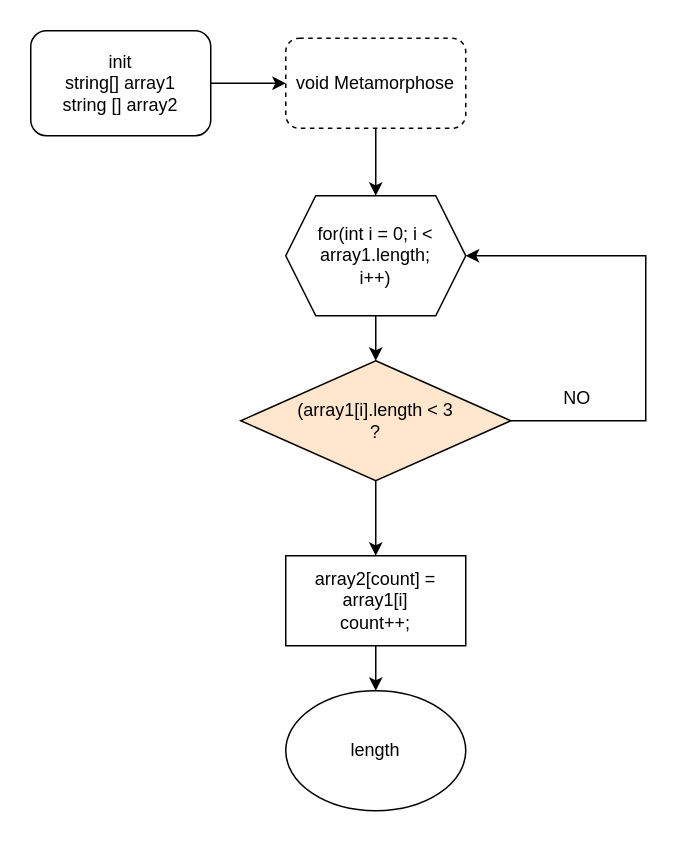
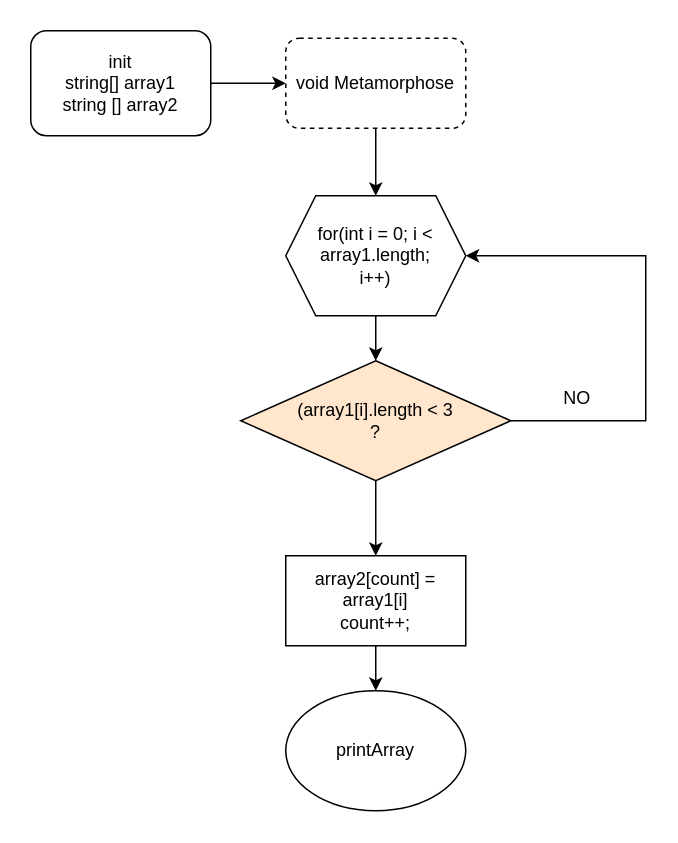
(376, 751) -> (376, 751)
